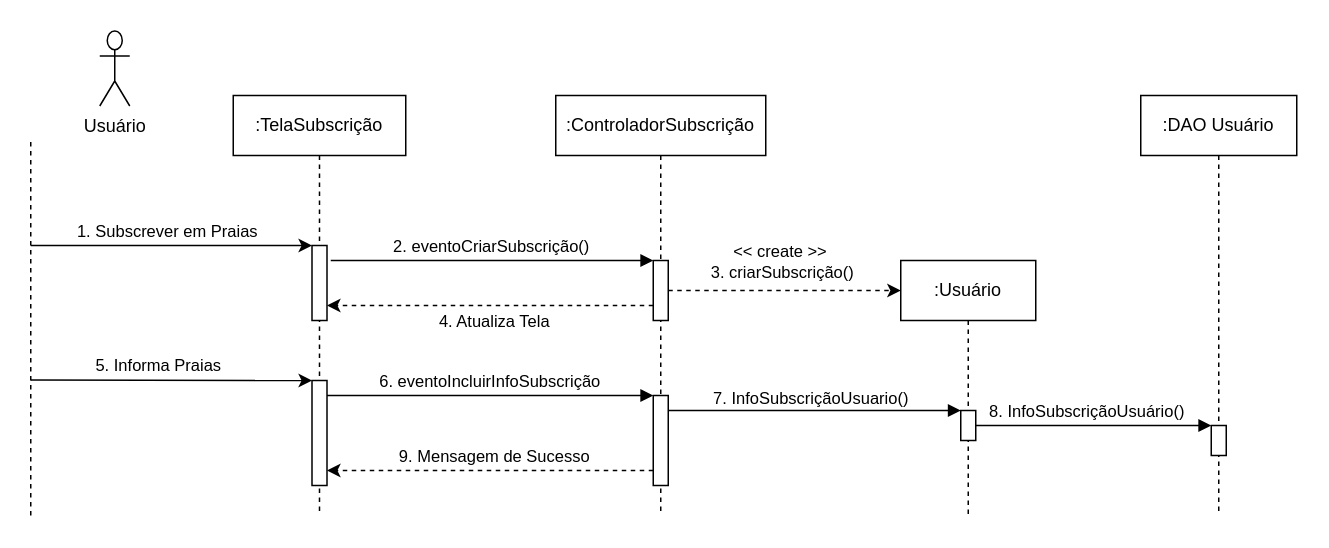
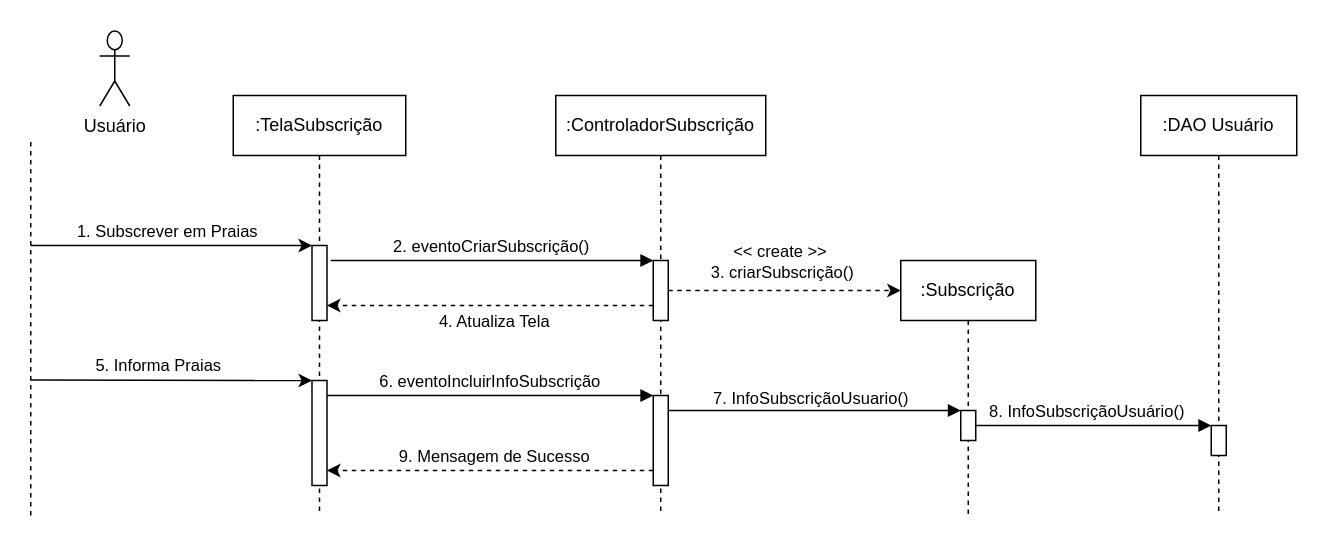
(968, 290) -> (968, 290)
